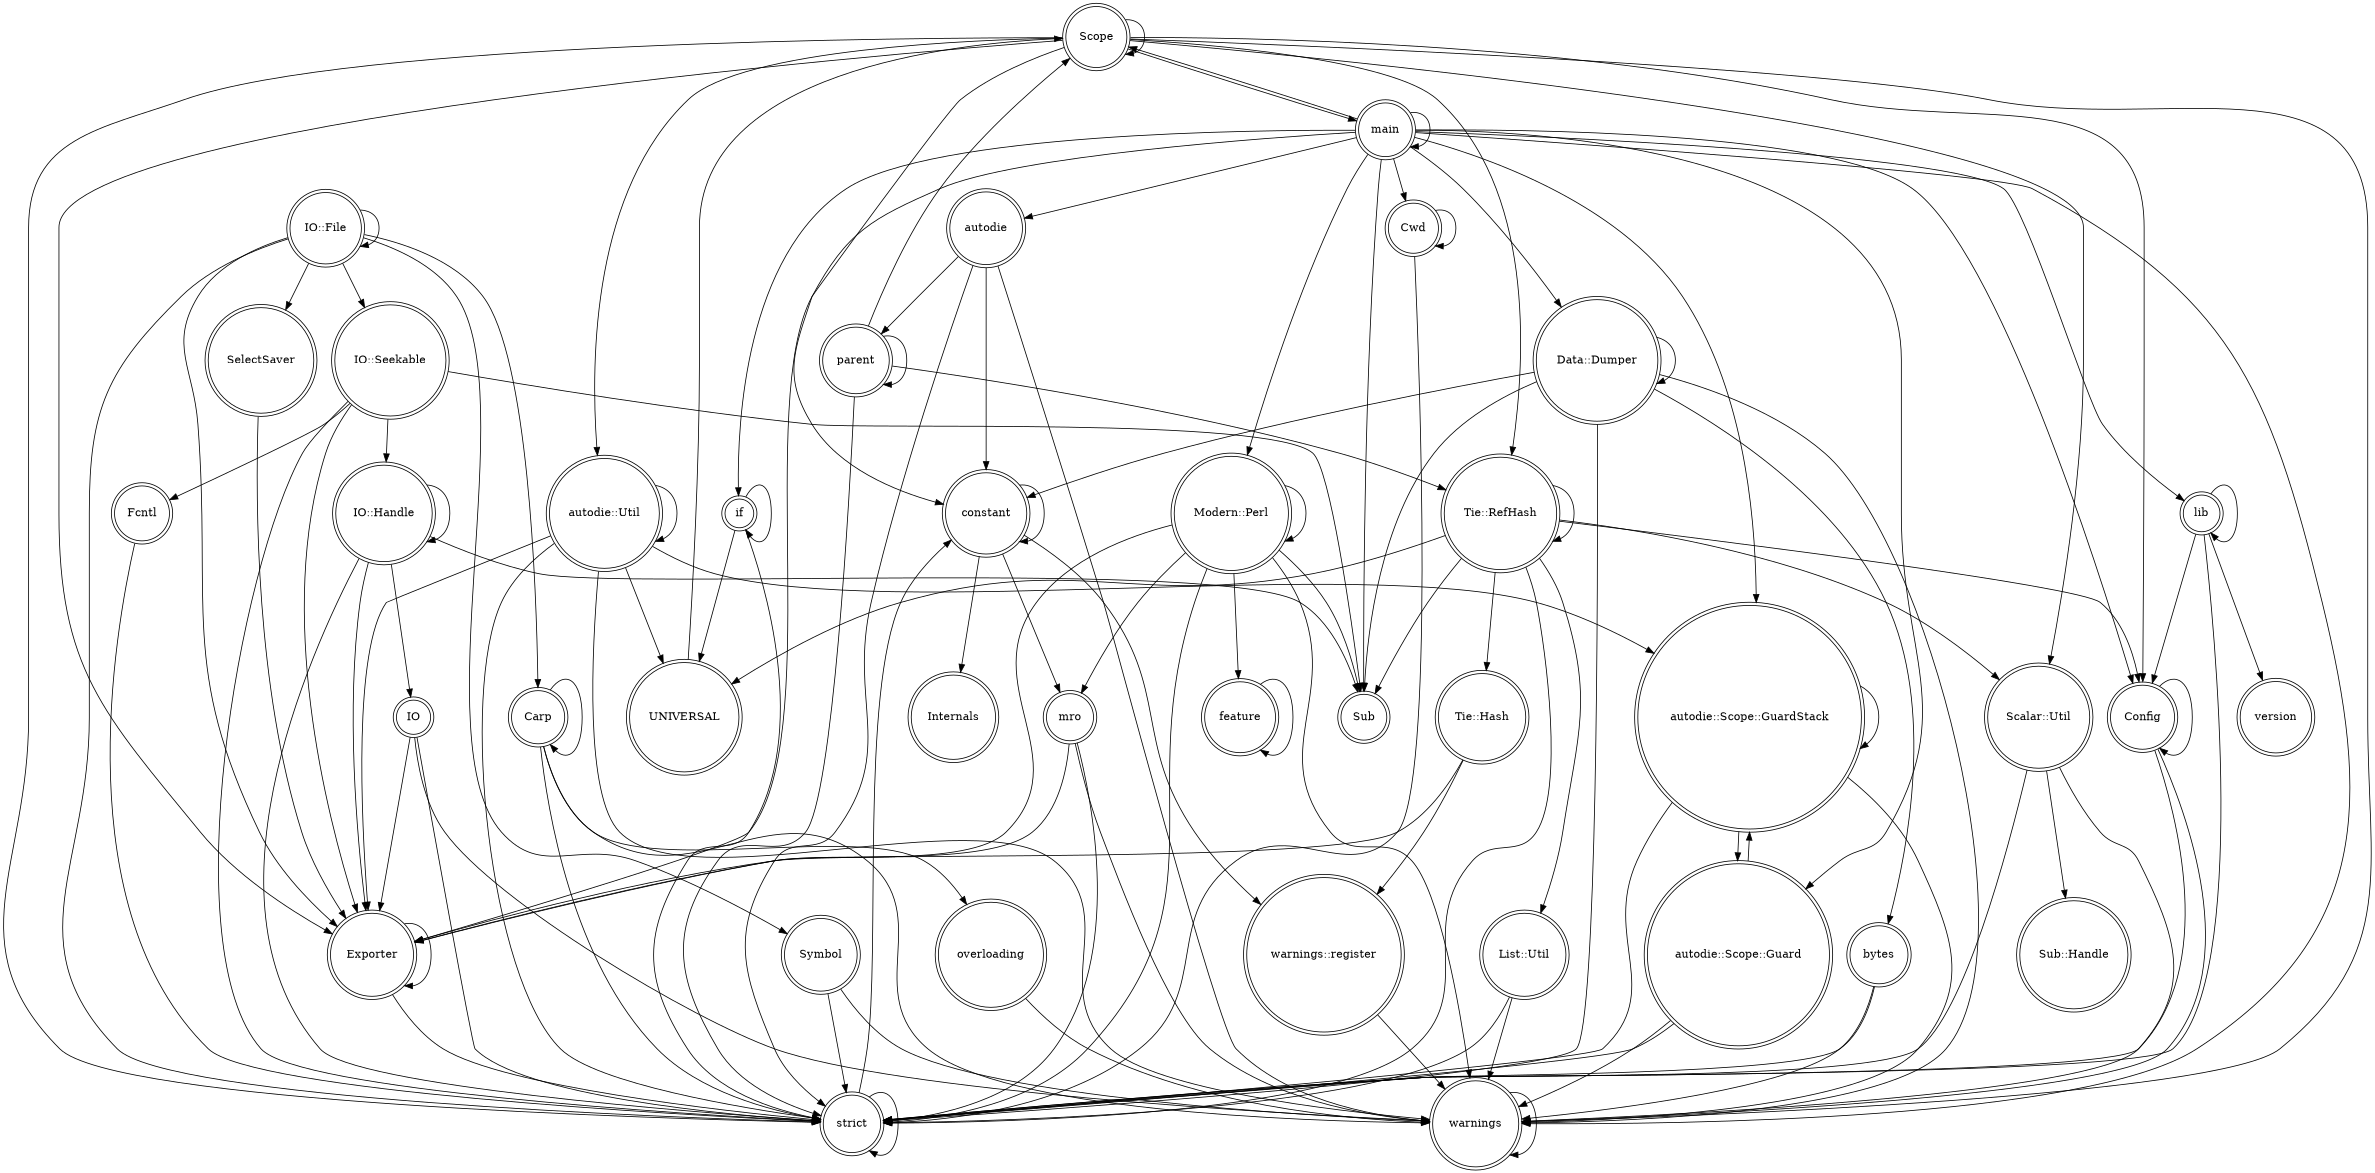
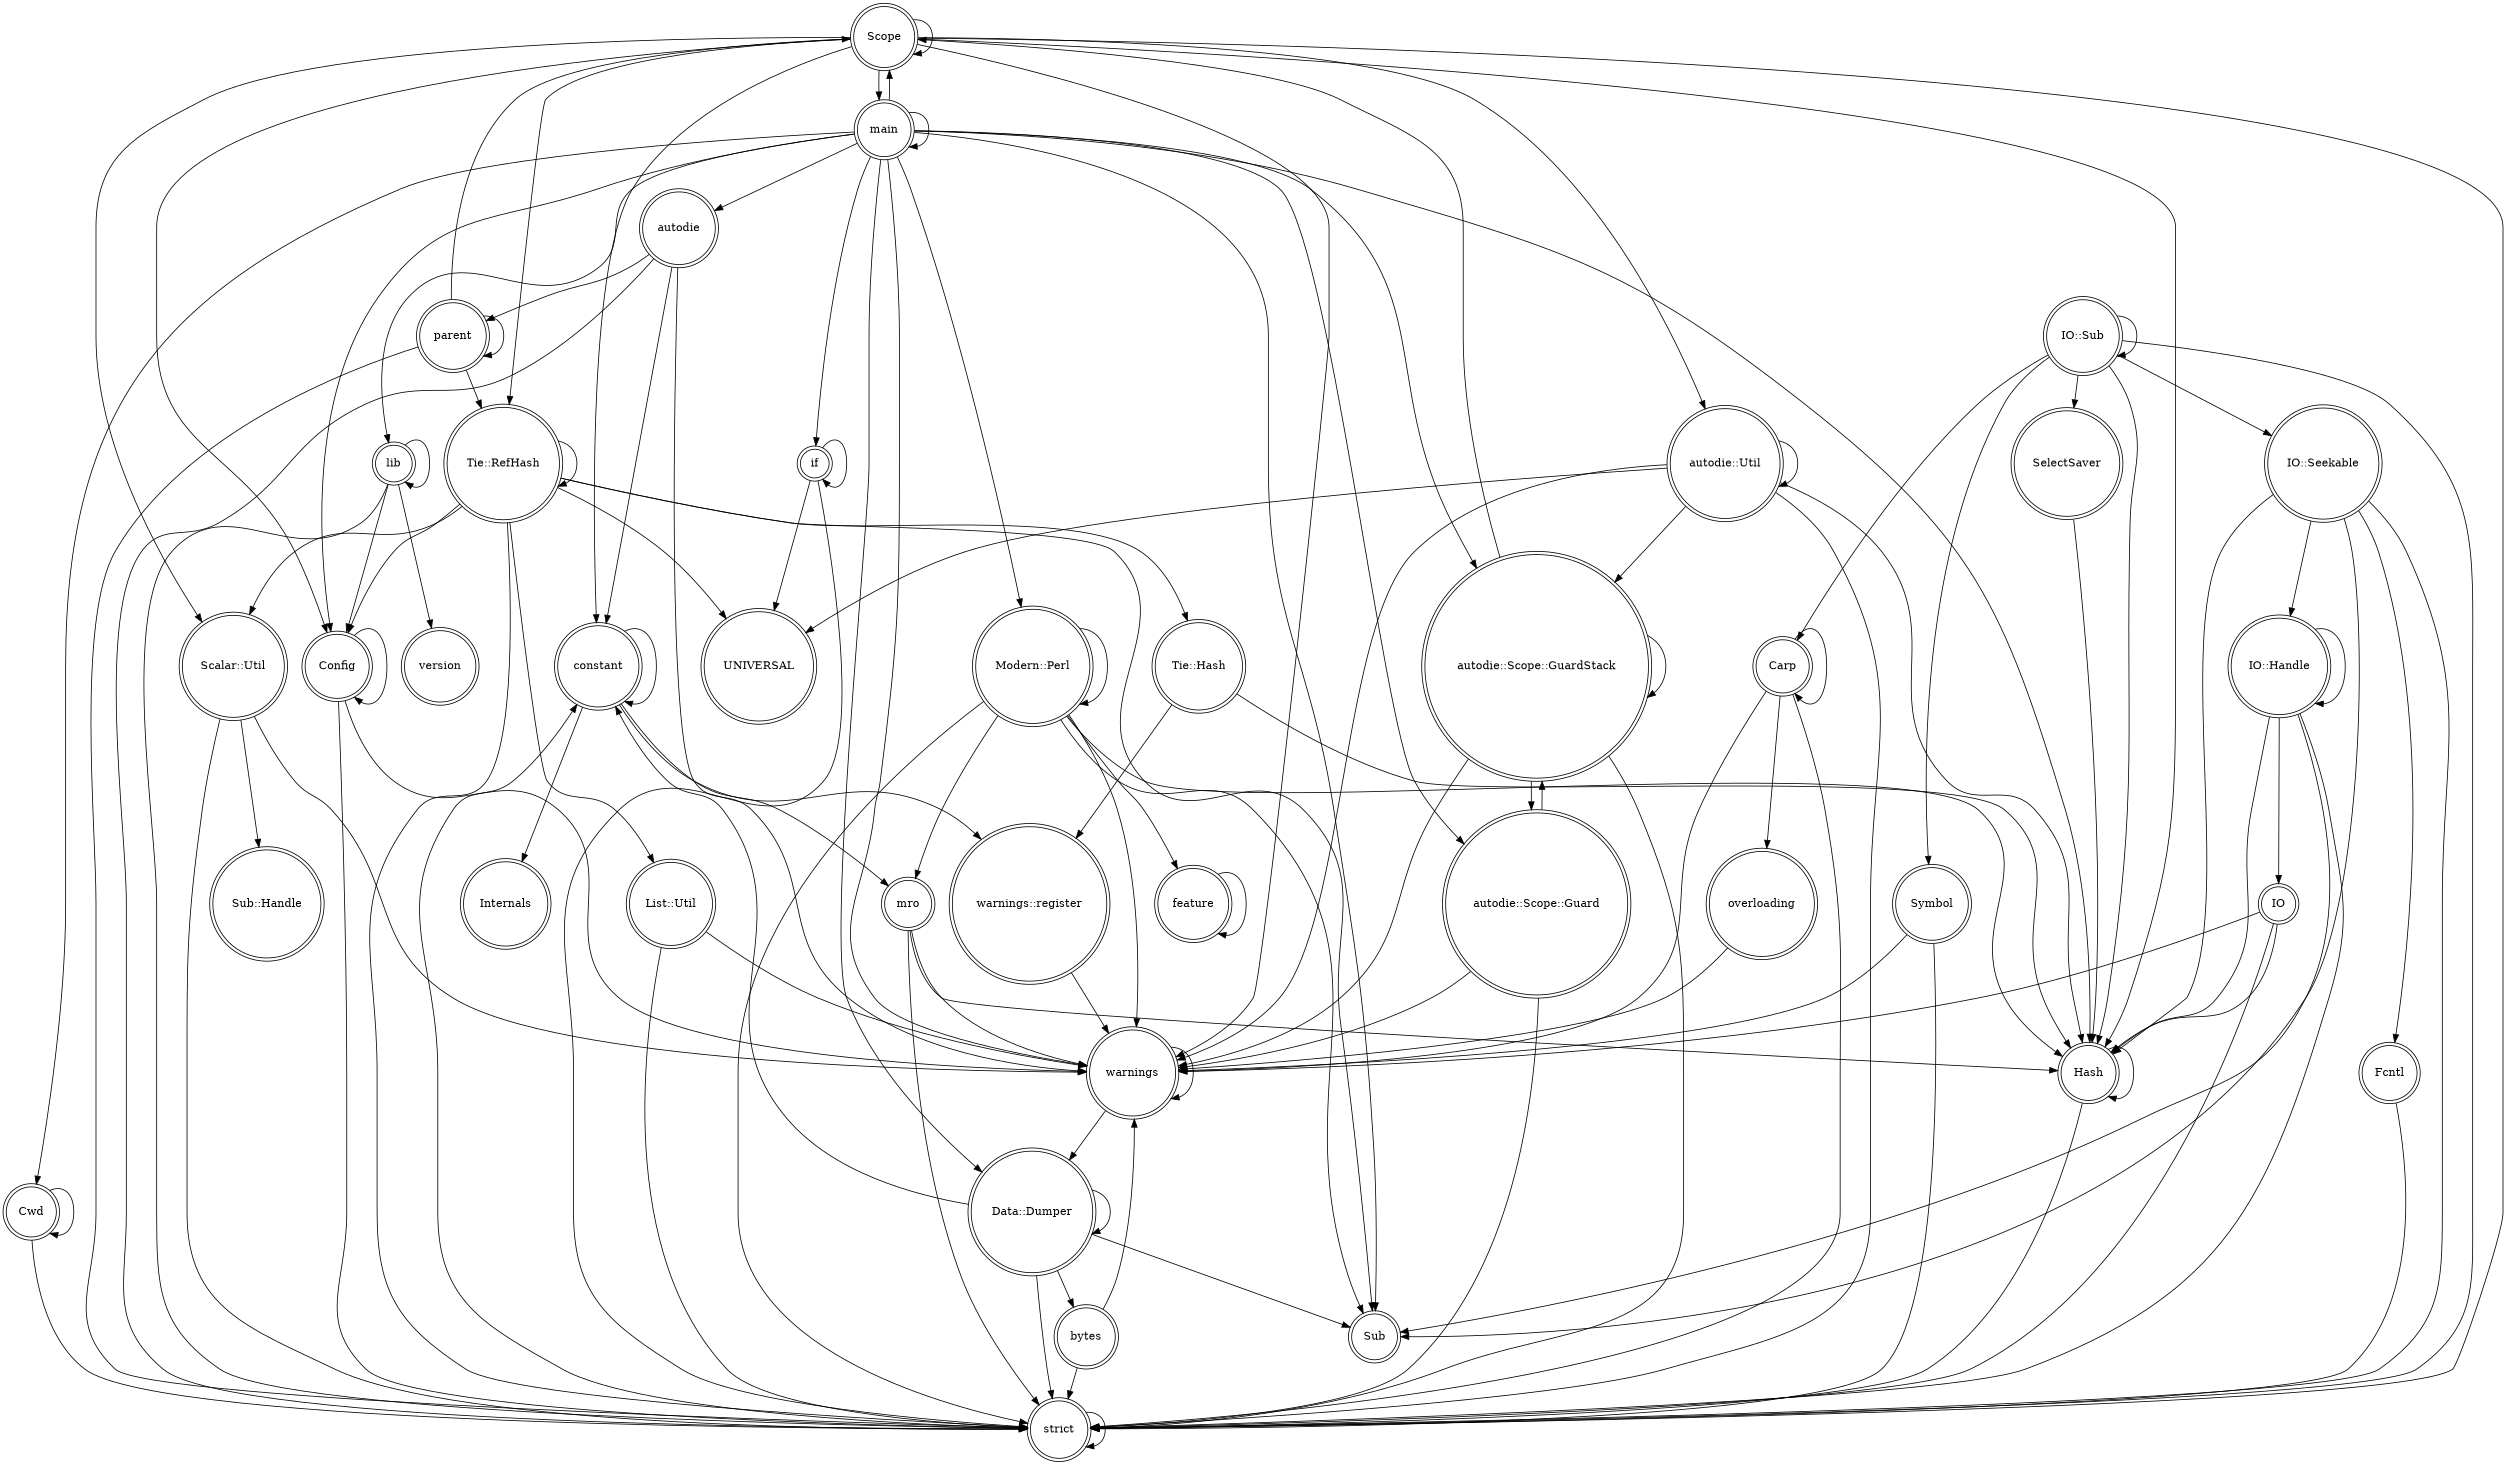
(700, 224) -> (1387, 123)
(326, 228) -> (2083, 336)
(1974, 859) -> (1090, 1132)
(372, 955) -> (2089, 1073)
